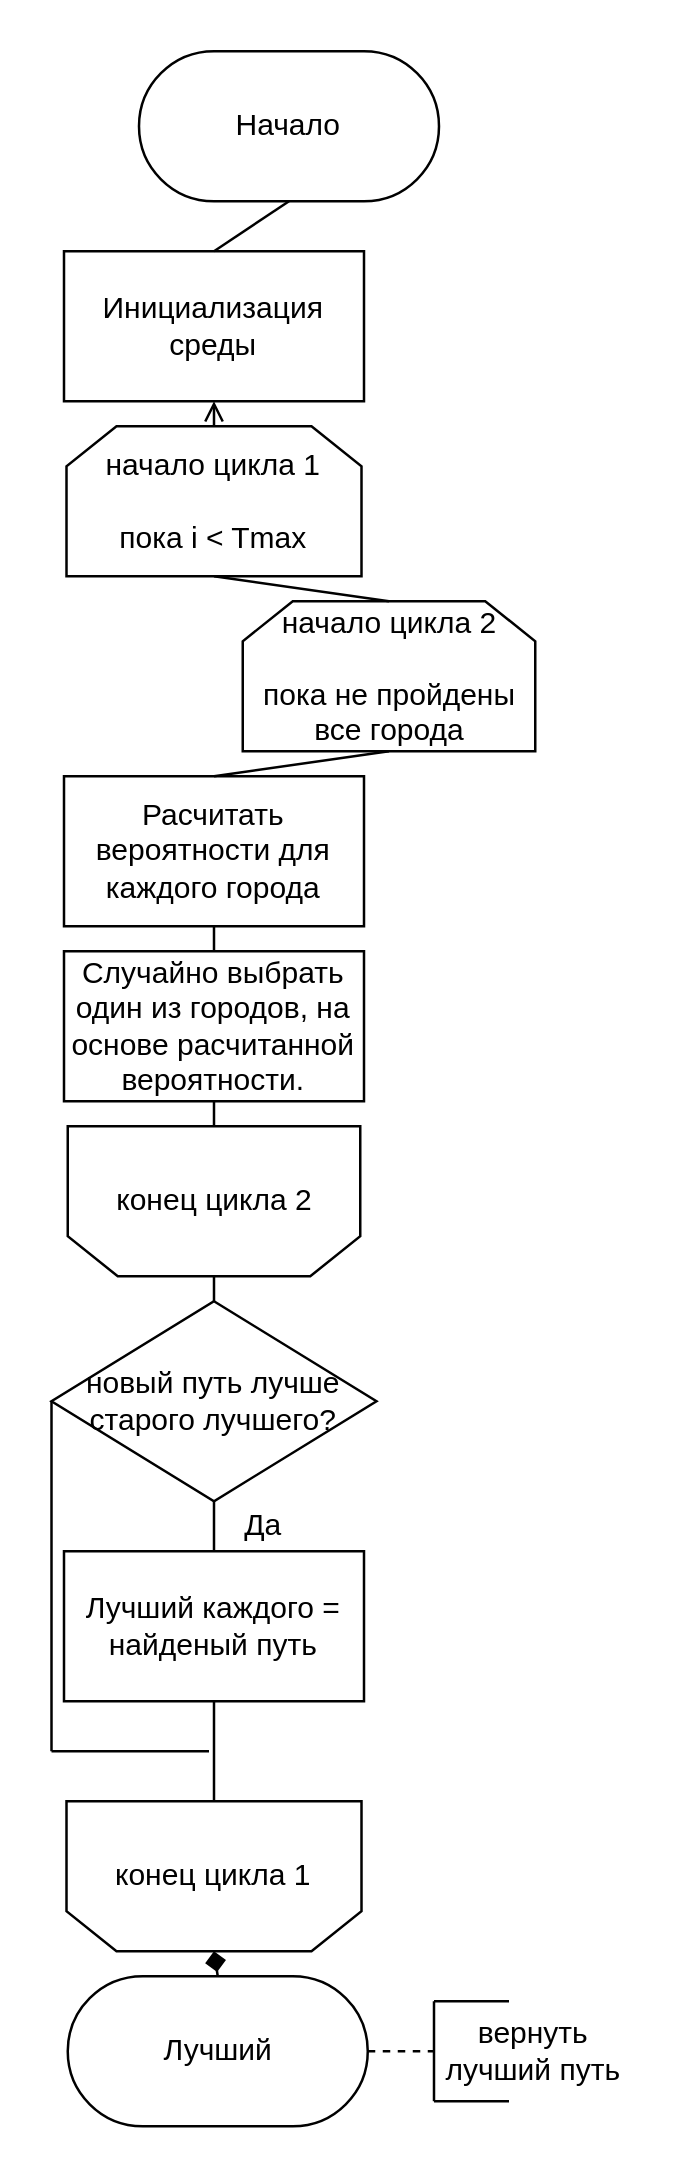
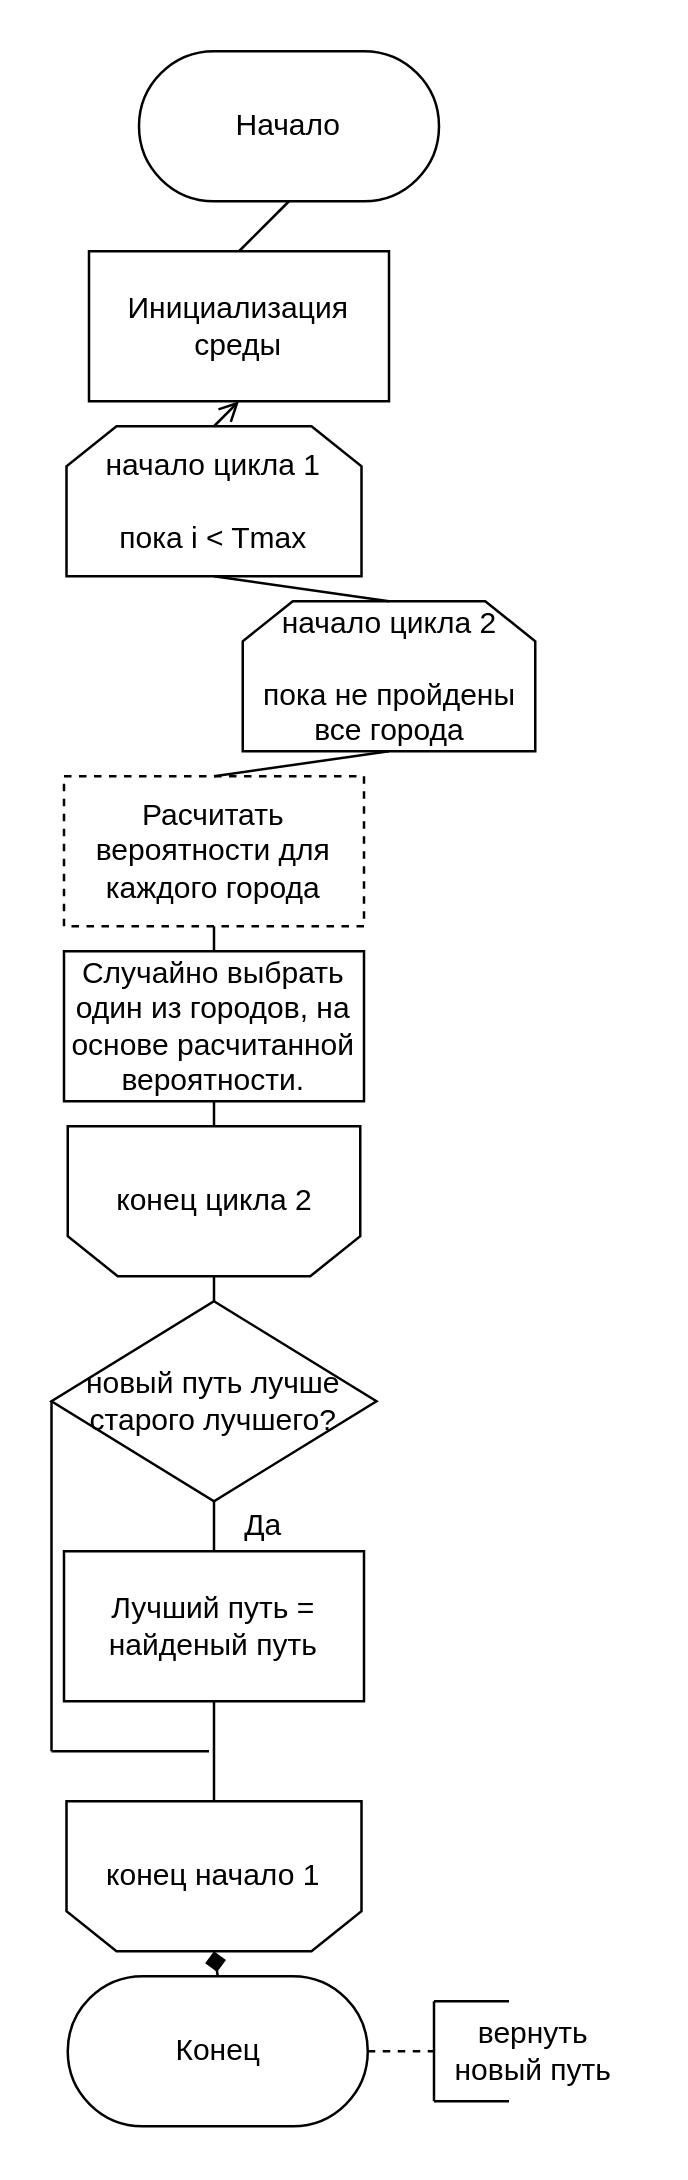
(214, 326) -> (239, 326)
(214, 851) -> (214, 851)
(214, 1626) -> (214, 1626)
(214, 1876) -> (214, 1876)
(219, 2051) -> (219, 2051)
(534, 2051) -> (534, 2051)
